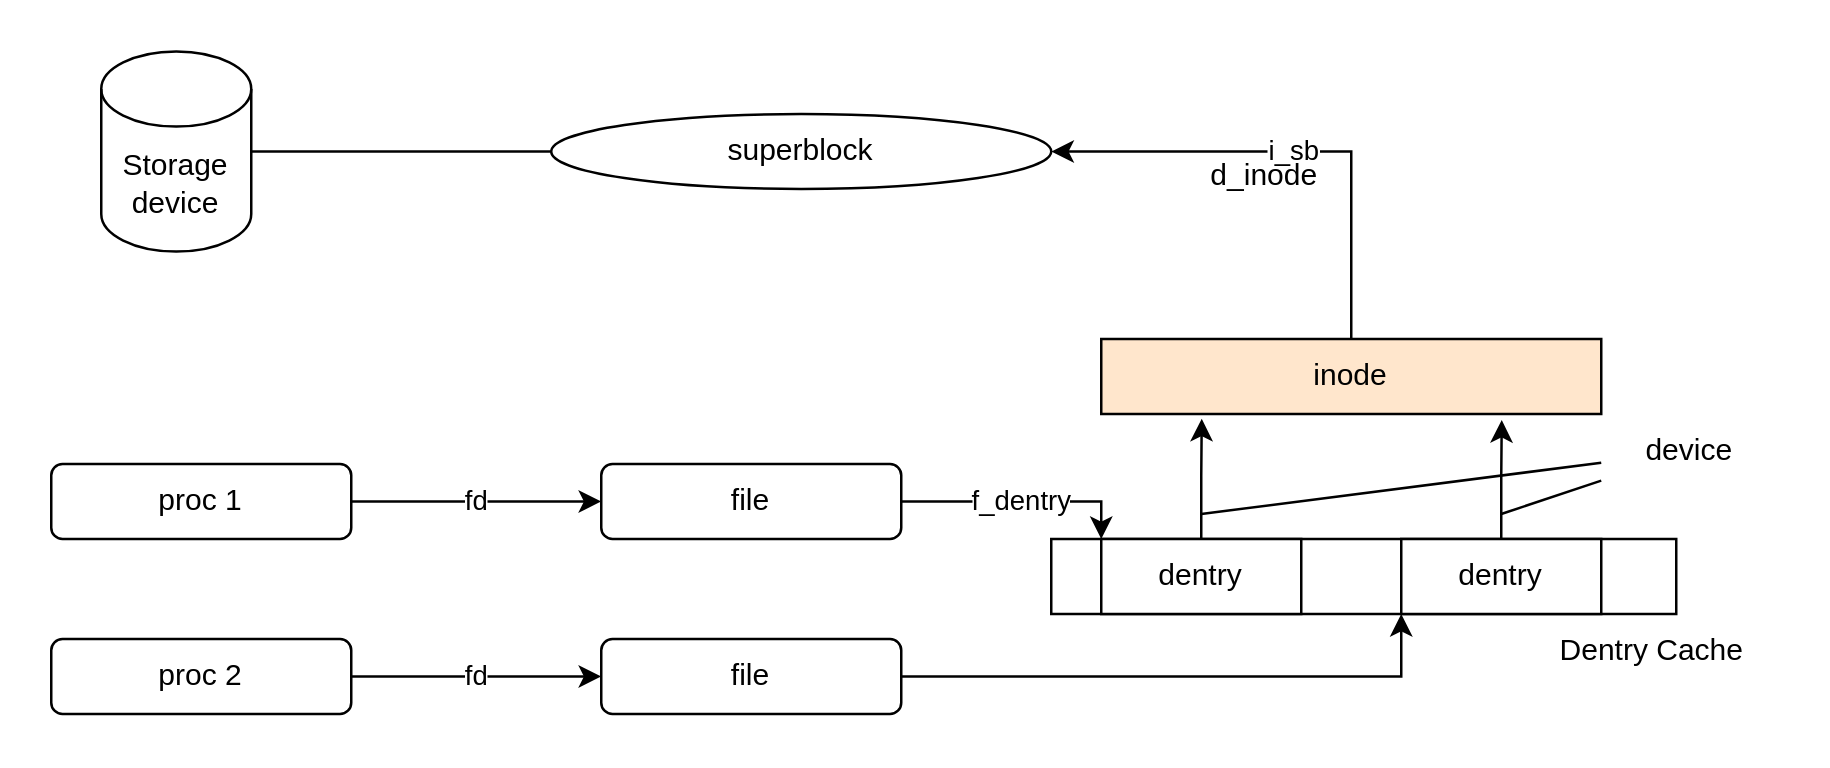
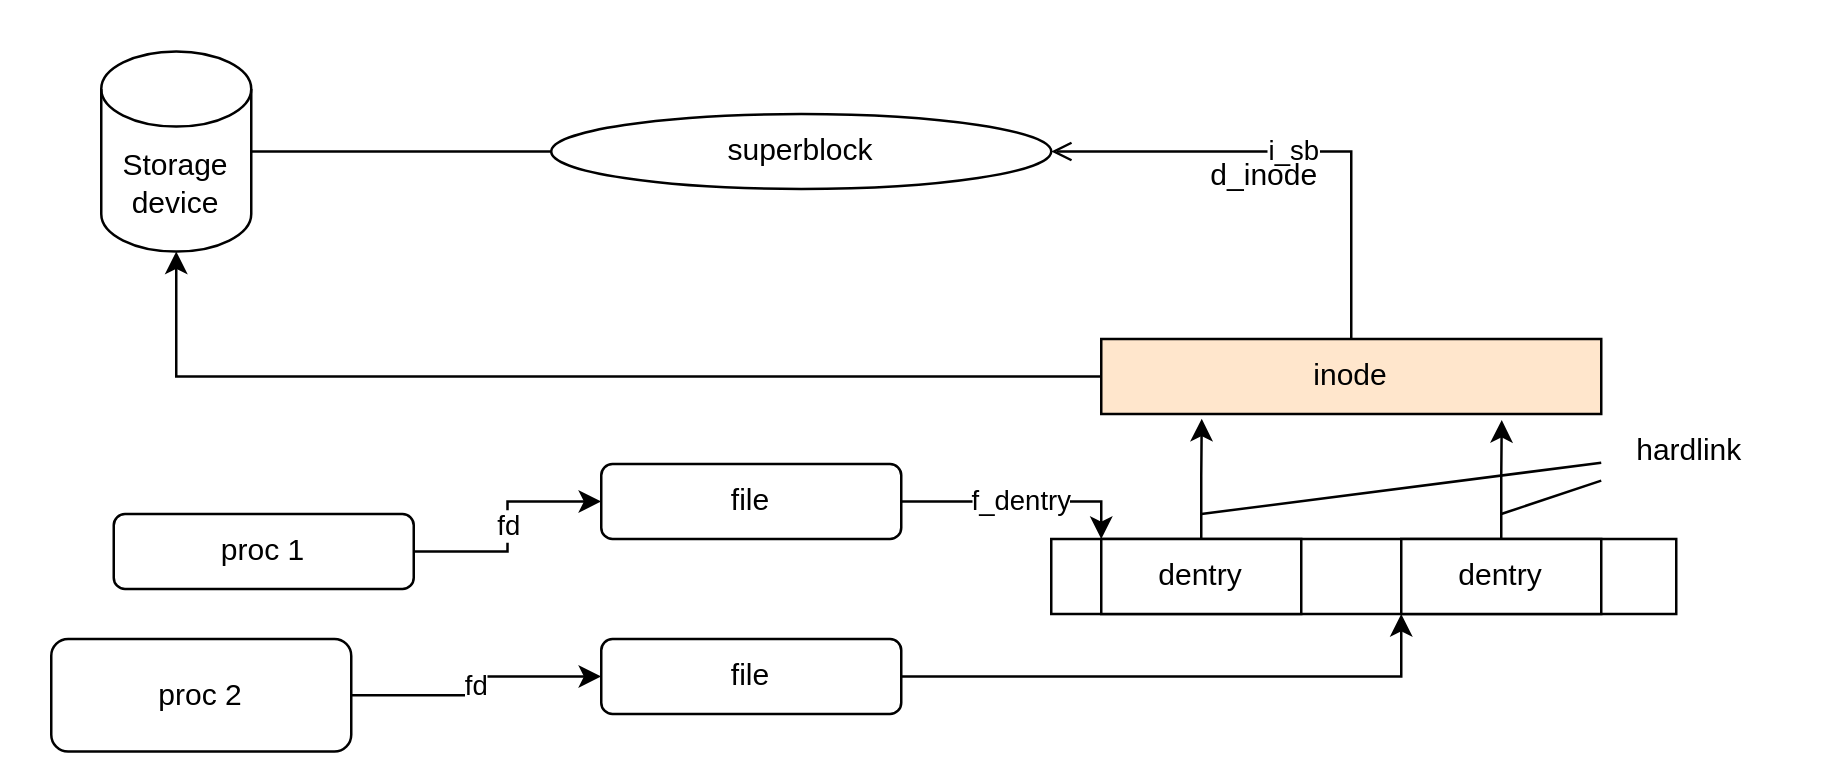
(1069, 151) -> (1065, 151)
none -> (584, 376)
(1690, 451) -> (1690, 451)
(201, 501) -> (264, 551)
(1651, 651) -> none
(201, 676) -> (201, 695)
